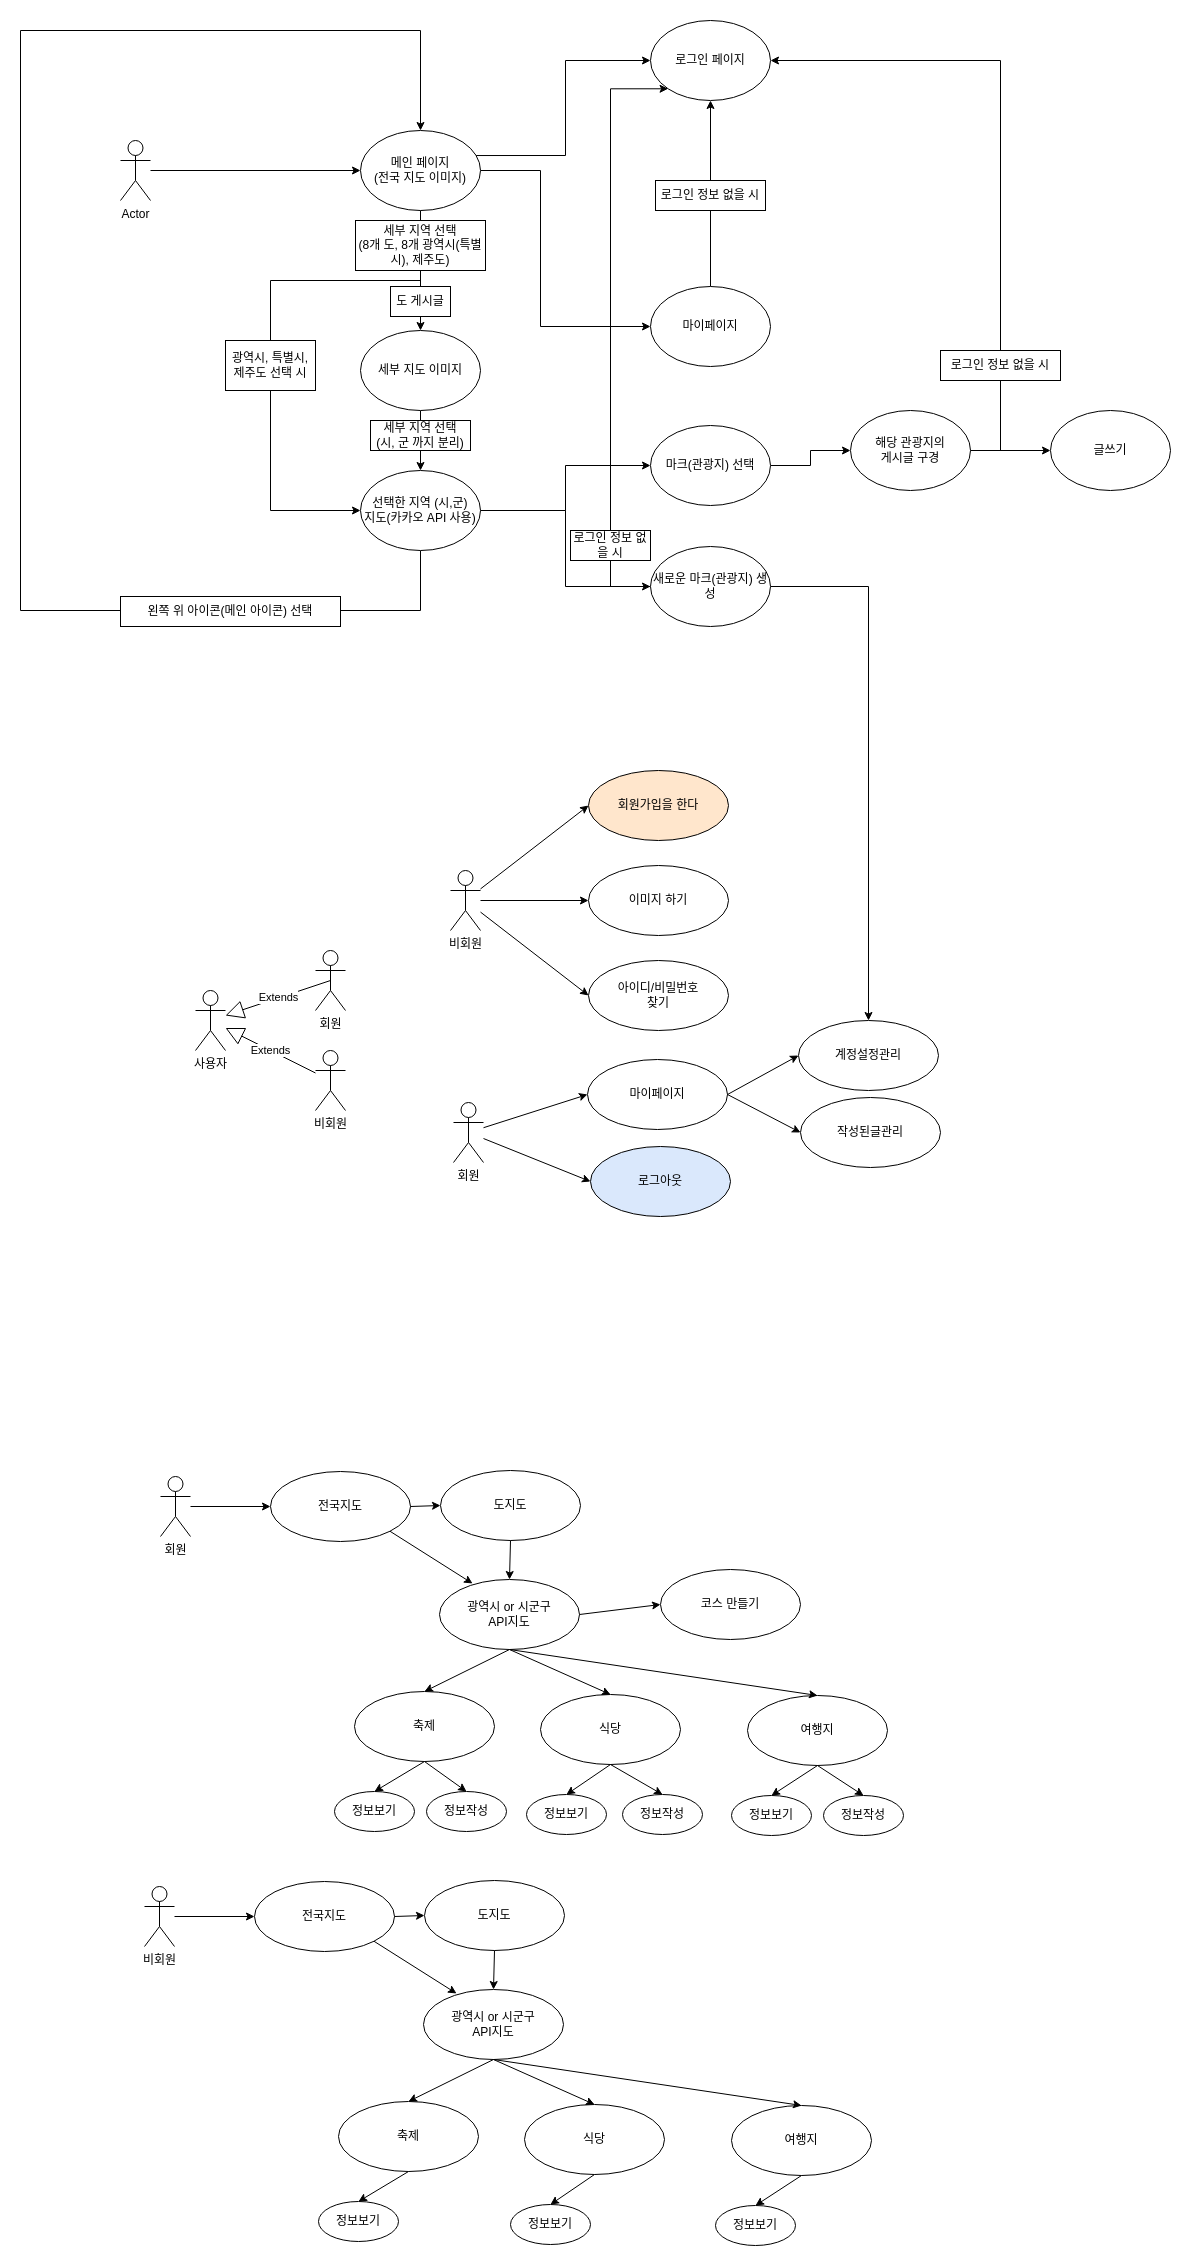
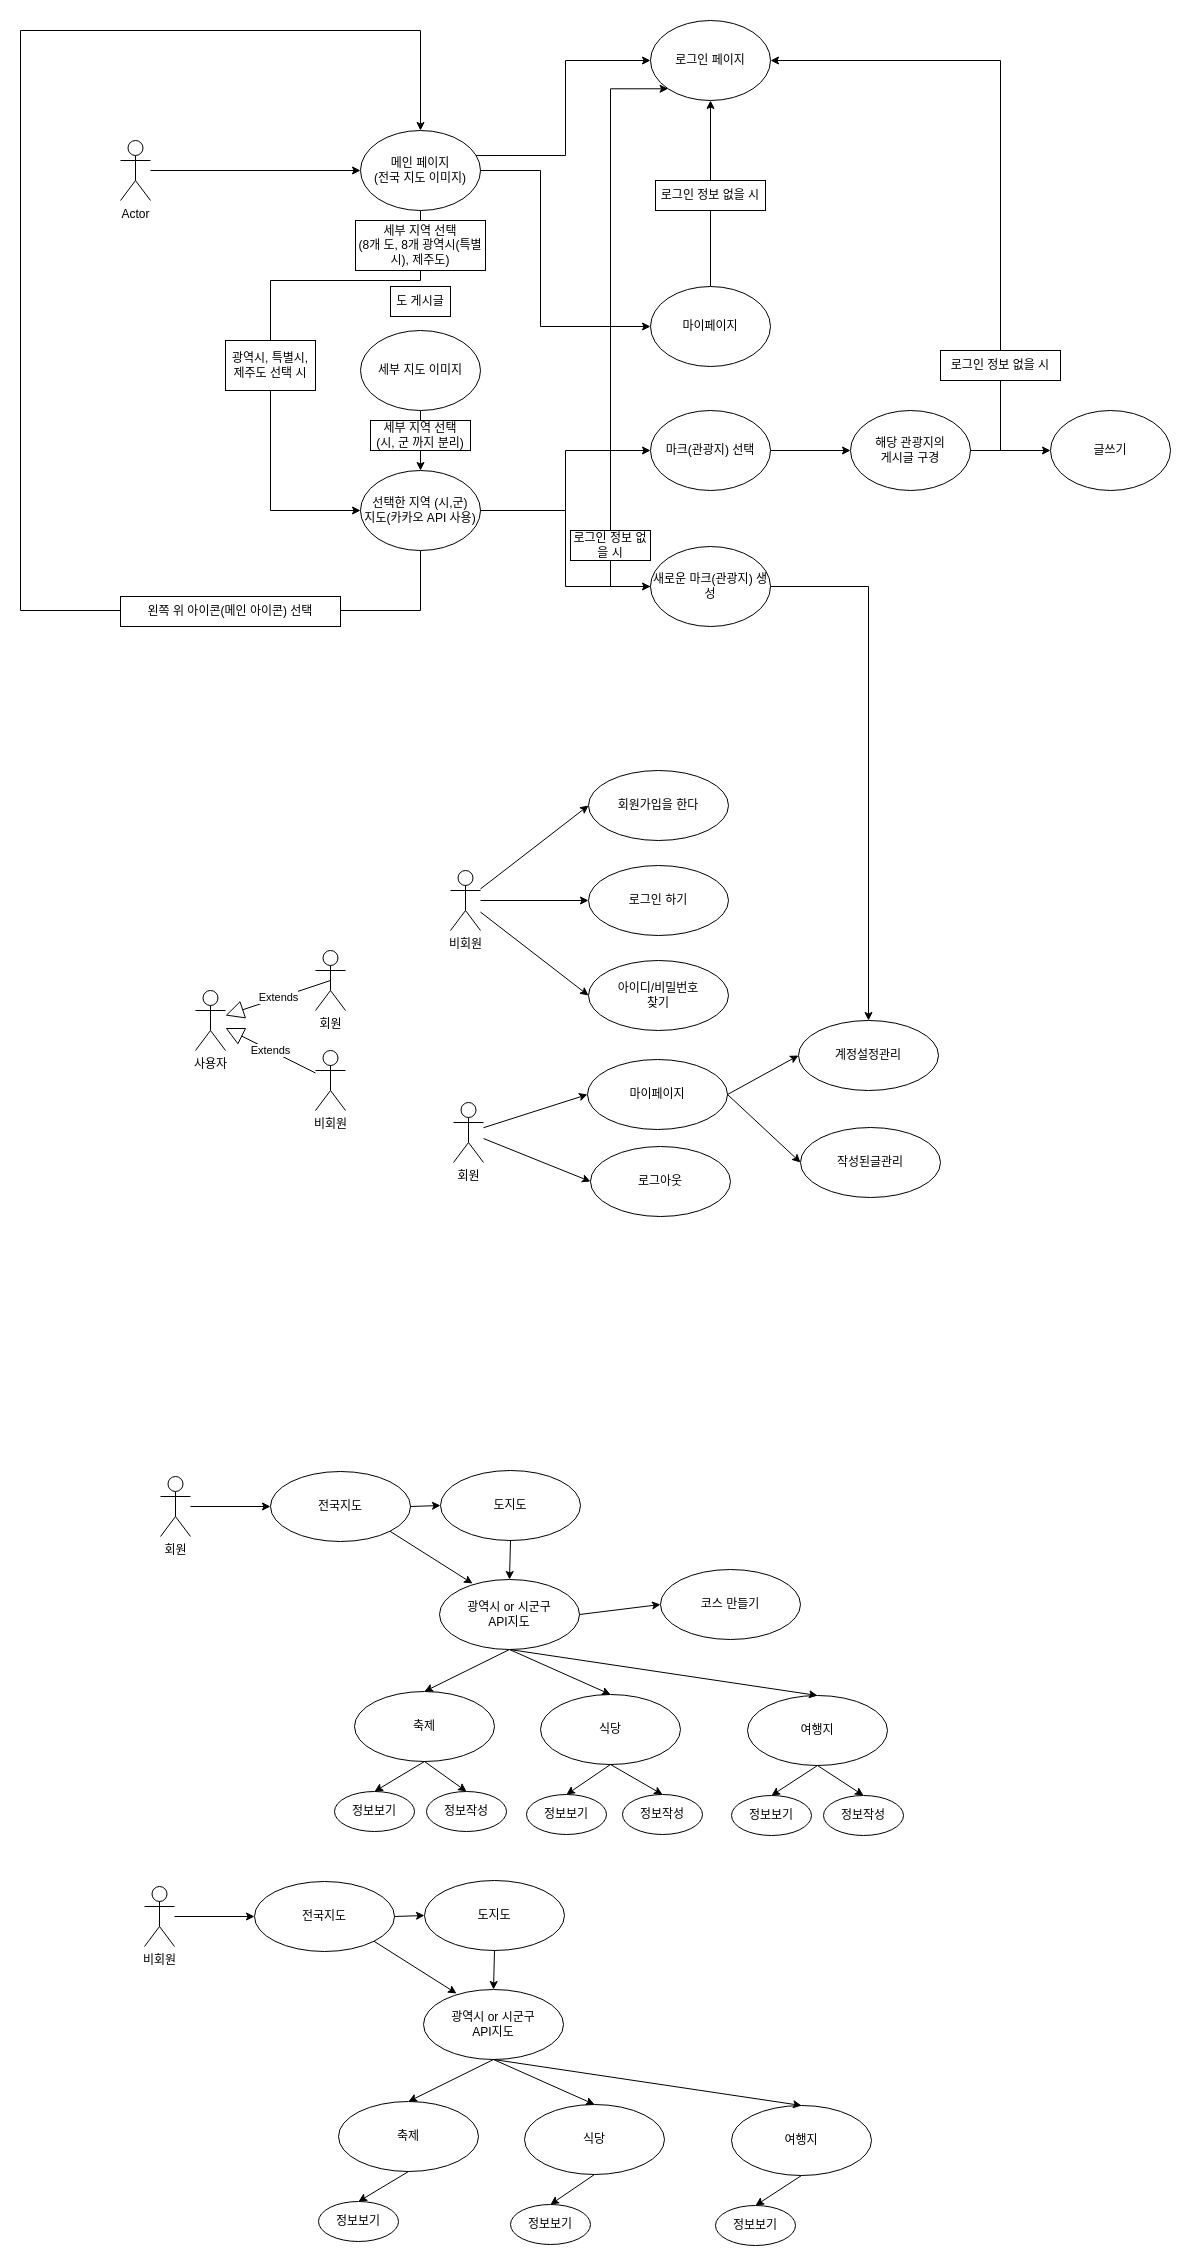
(421, 319) -> none
(711, 466) -> (711, 451)
(659, 806) -> (659, 806)
(659, 901) -> (659, 901)
(871, 1133) -> (871, 1163)
(661, 1182) -> (661, 1182)
